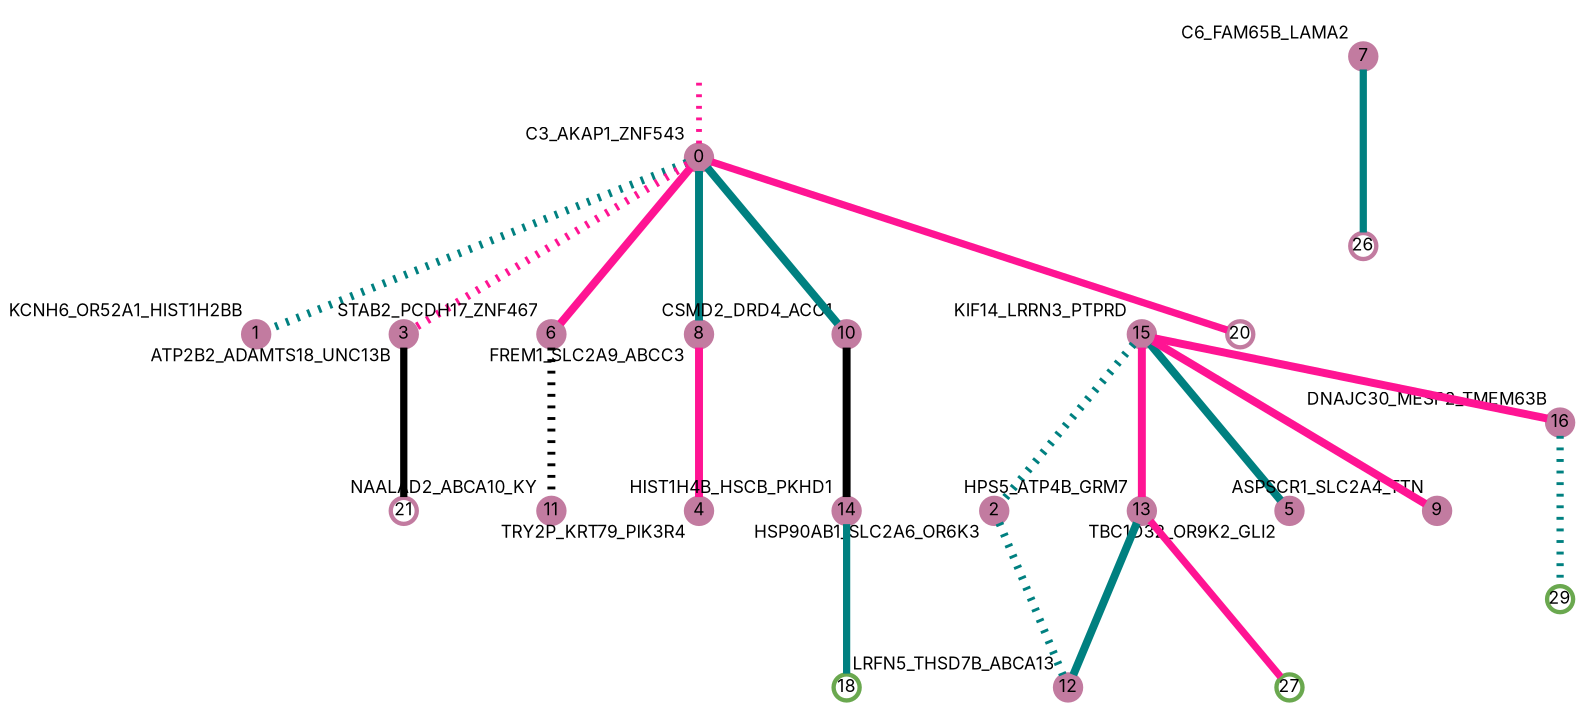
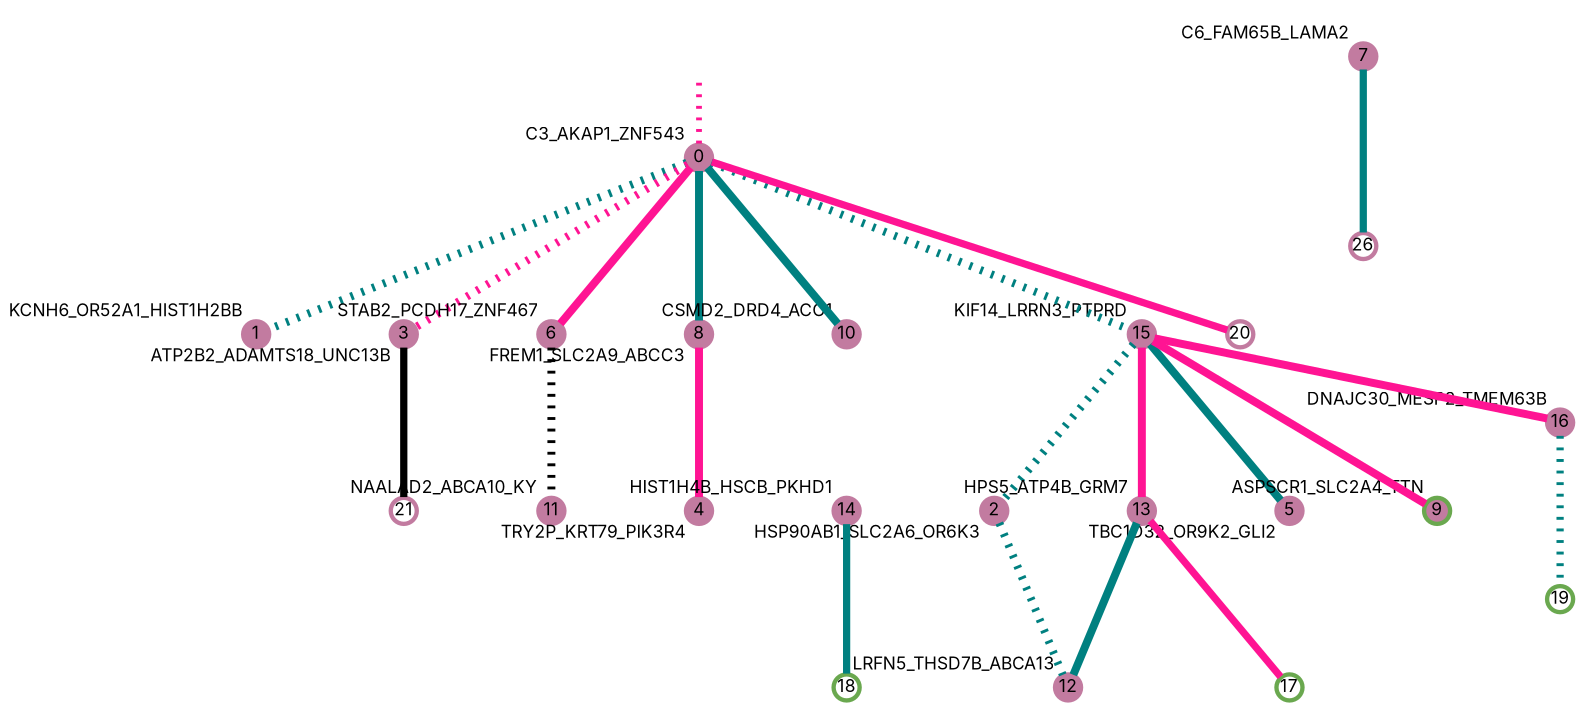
none -> (920, 246)
(847, 422) -> none
(1437, 511) -> (1437, 511)
(1560, 599) -> (1560, 599)
(1289, 687) -> (1289, 687)
